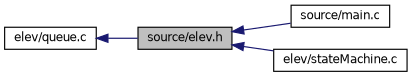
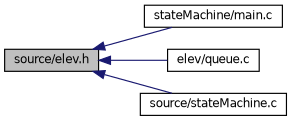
(340, 16) -> (213, 16)
(123, 38) -> (139, 60)
(340, 60) -> (213, 104)
